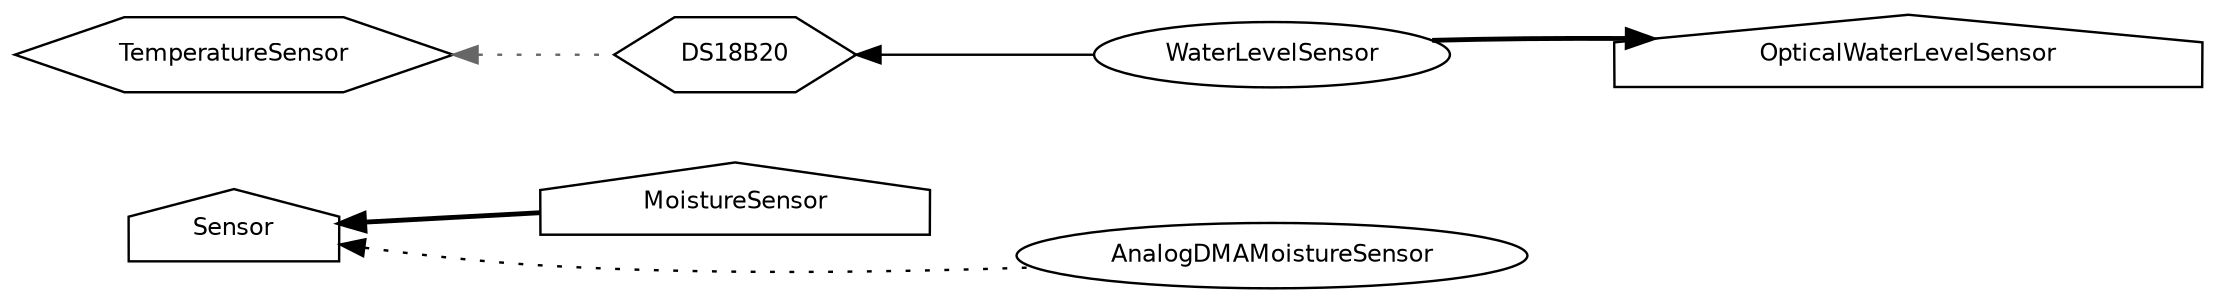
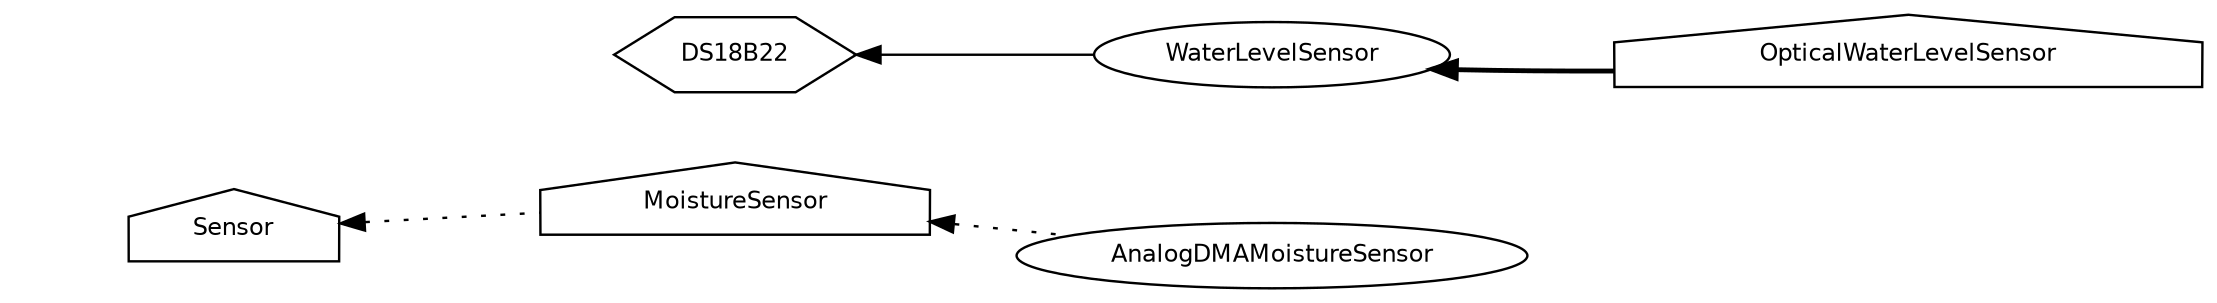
(1530, 39) -> (1536, 71)
(234, 55) -> none
(735, 55) -> (735, 55)
(453, 217) -> (453, 217)
(699, 271) -> (1012, 230)
